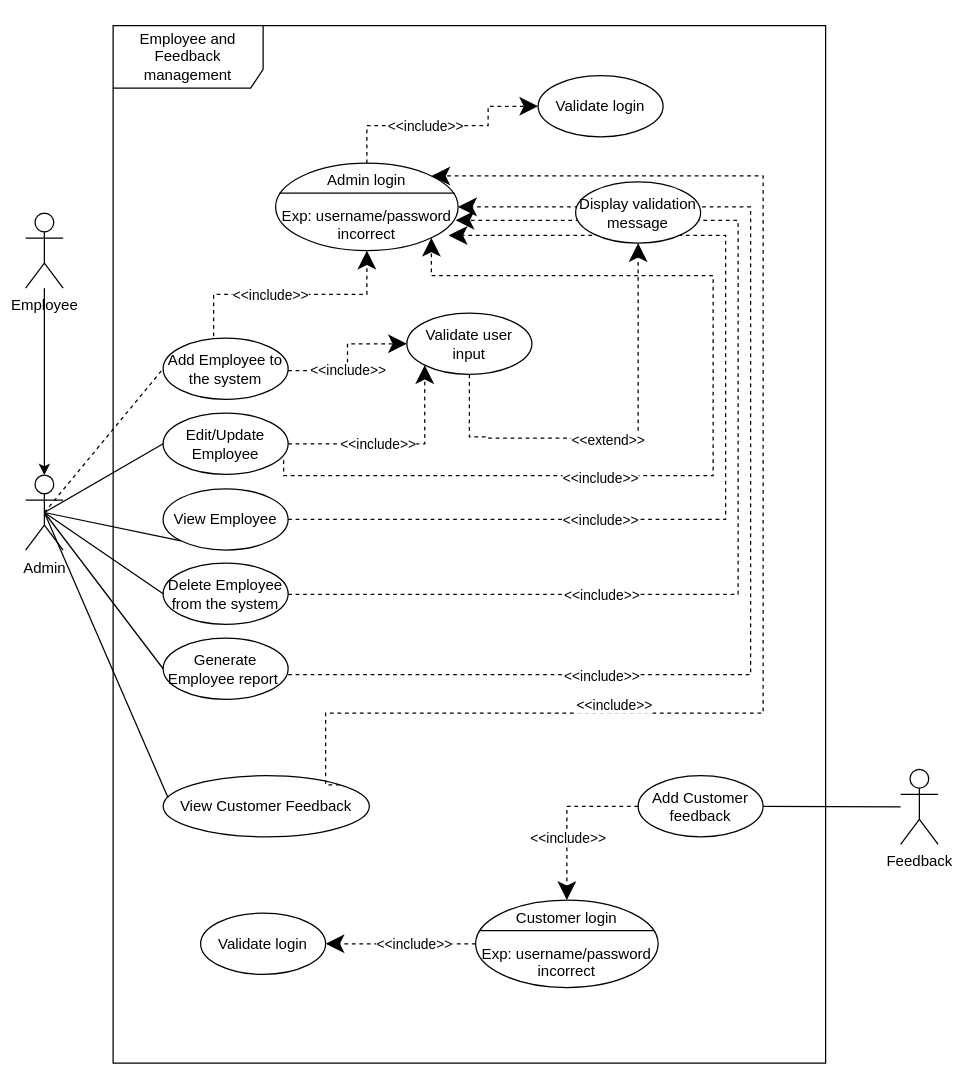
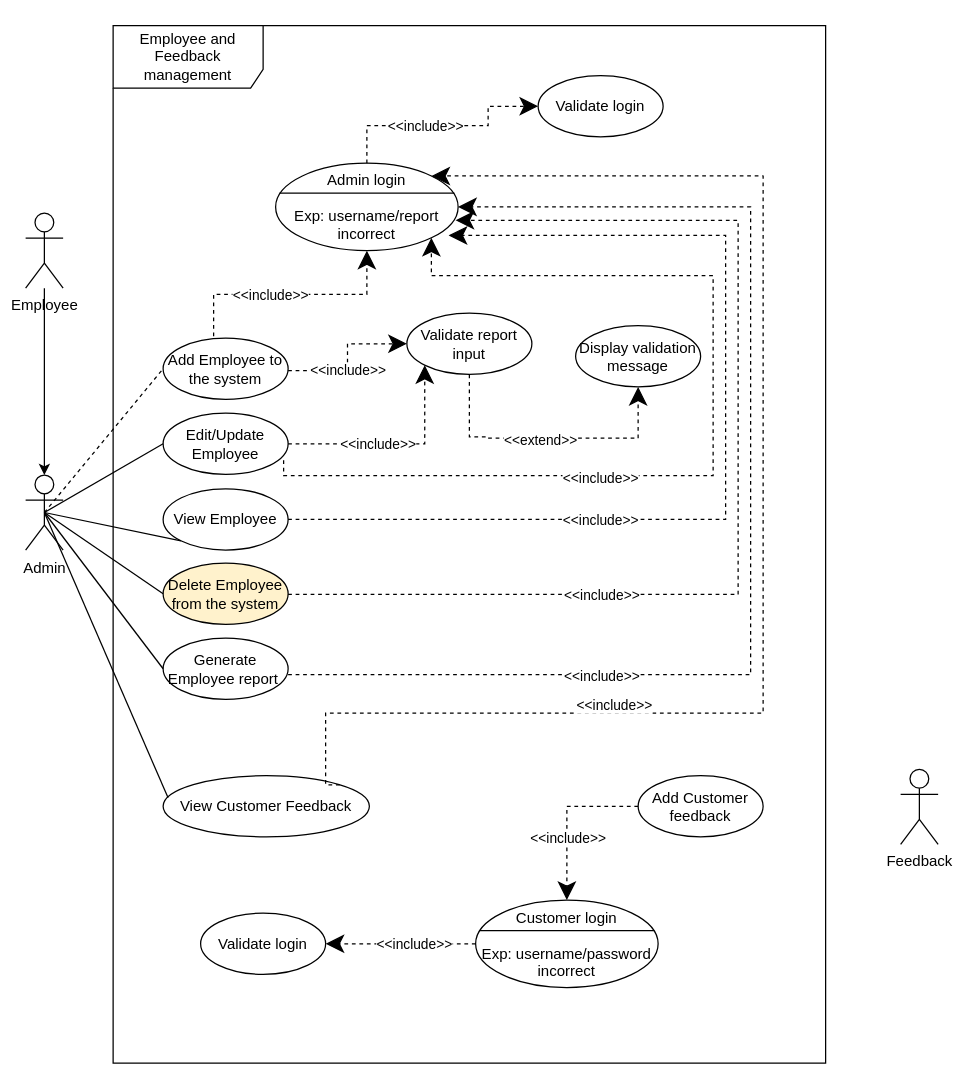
(367, 207) -> (367, 207)
(638, 213) -> (638, 356)
(469, 344) -> (469, 344)
(226, 594) -> (226, 594)
(832, 807) -> none
